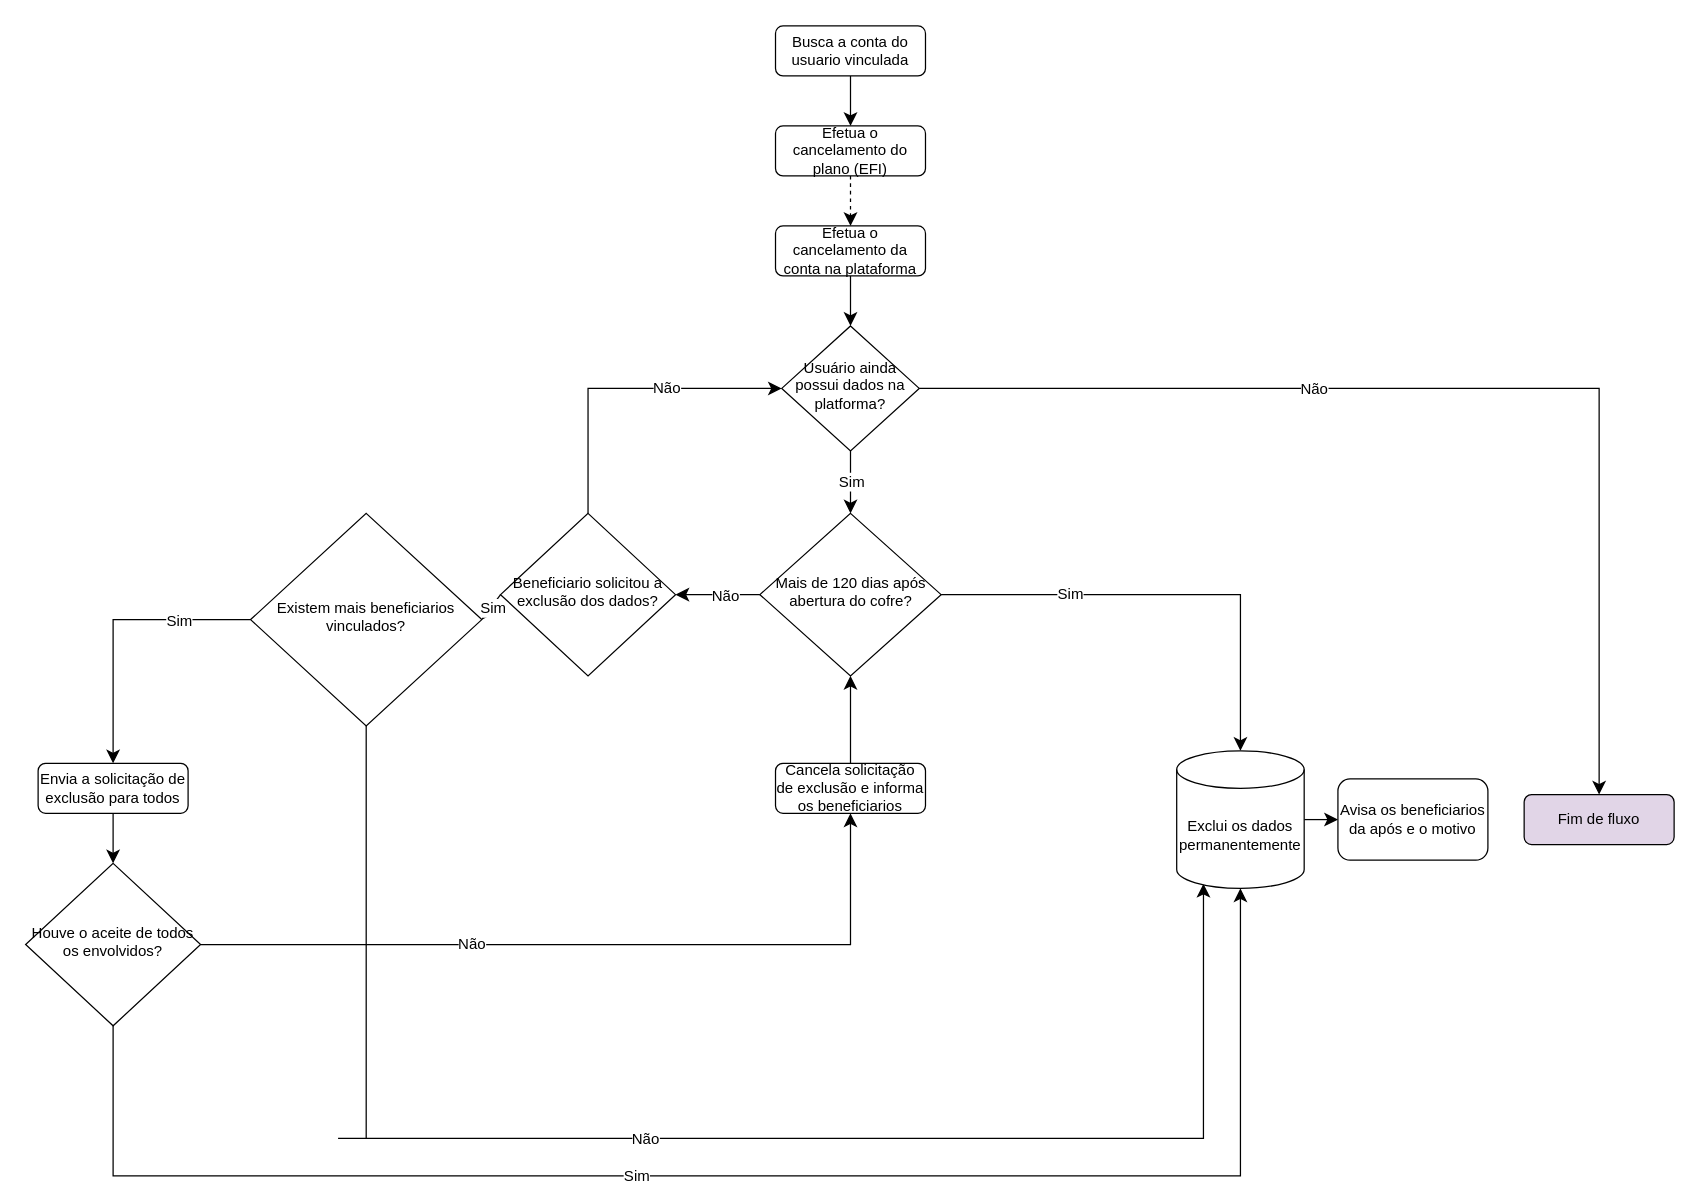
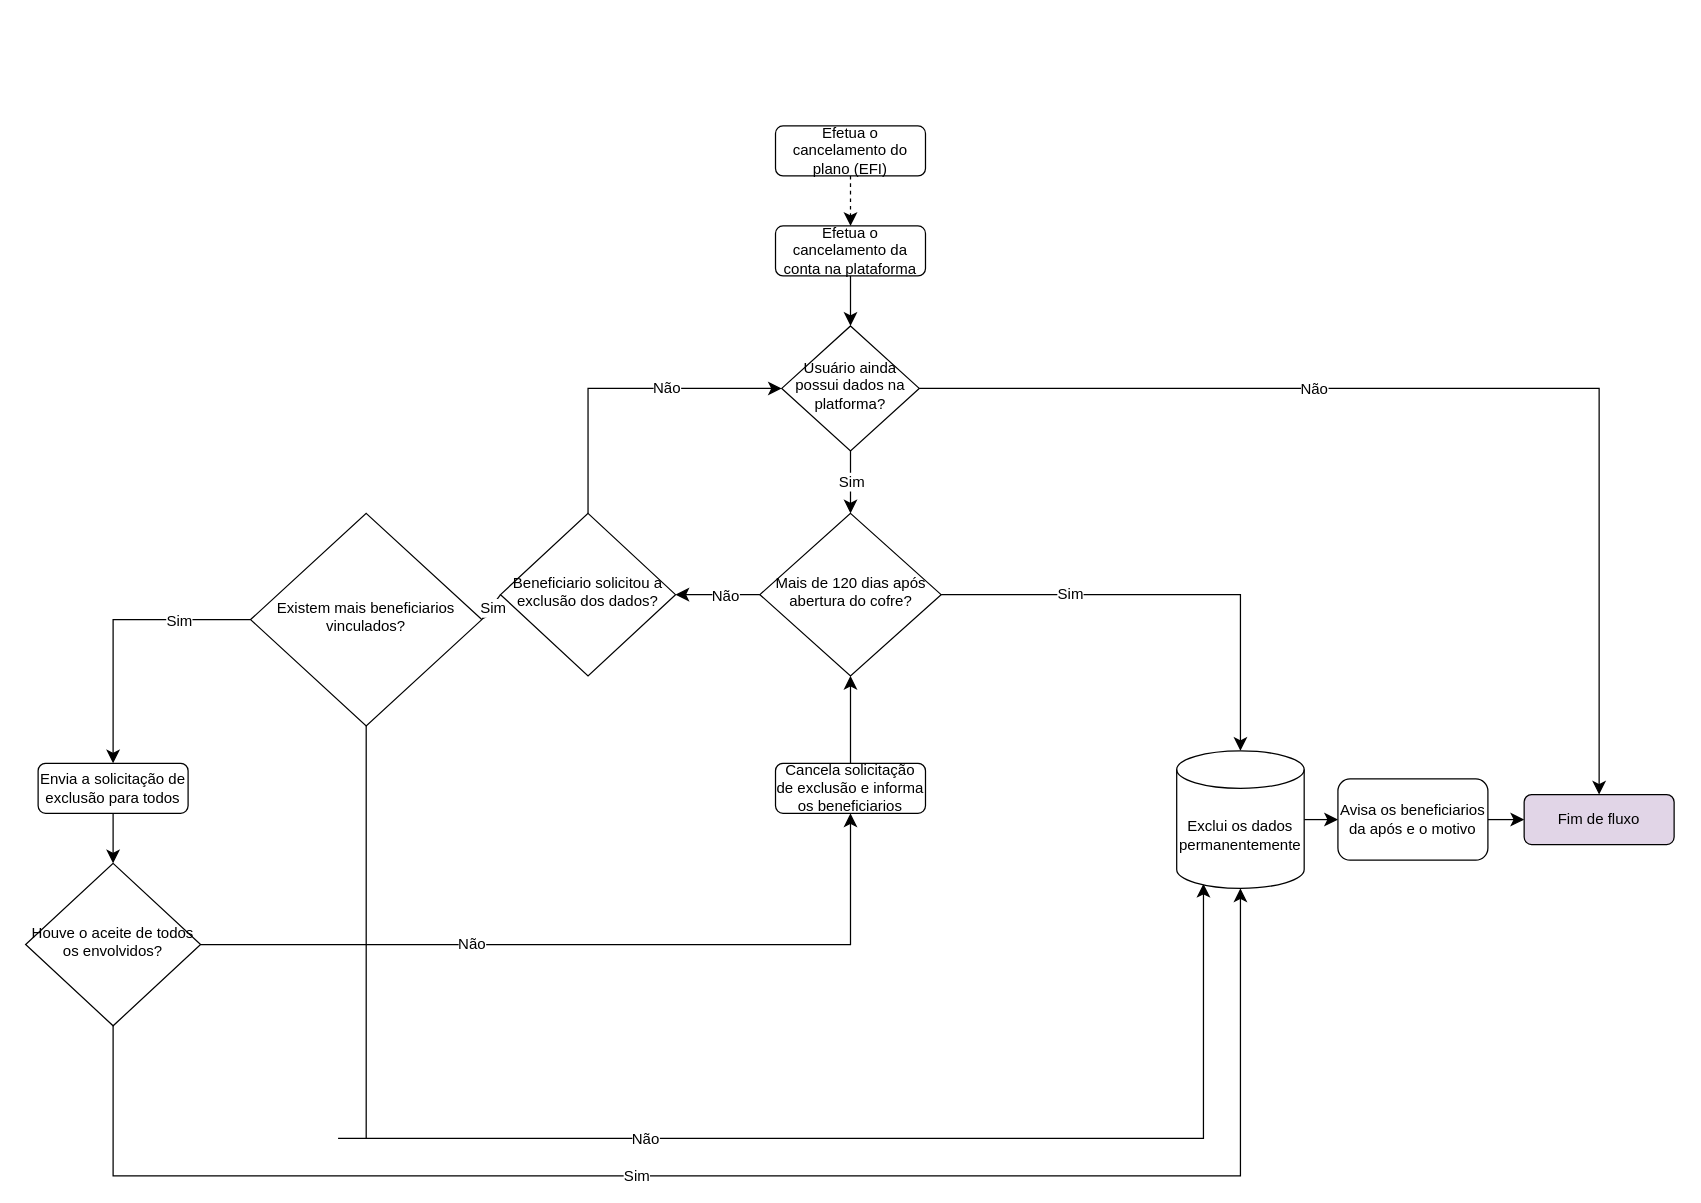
(851, 51) -> none
(851, 95) -> none
none -> (1501, 819)
